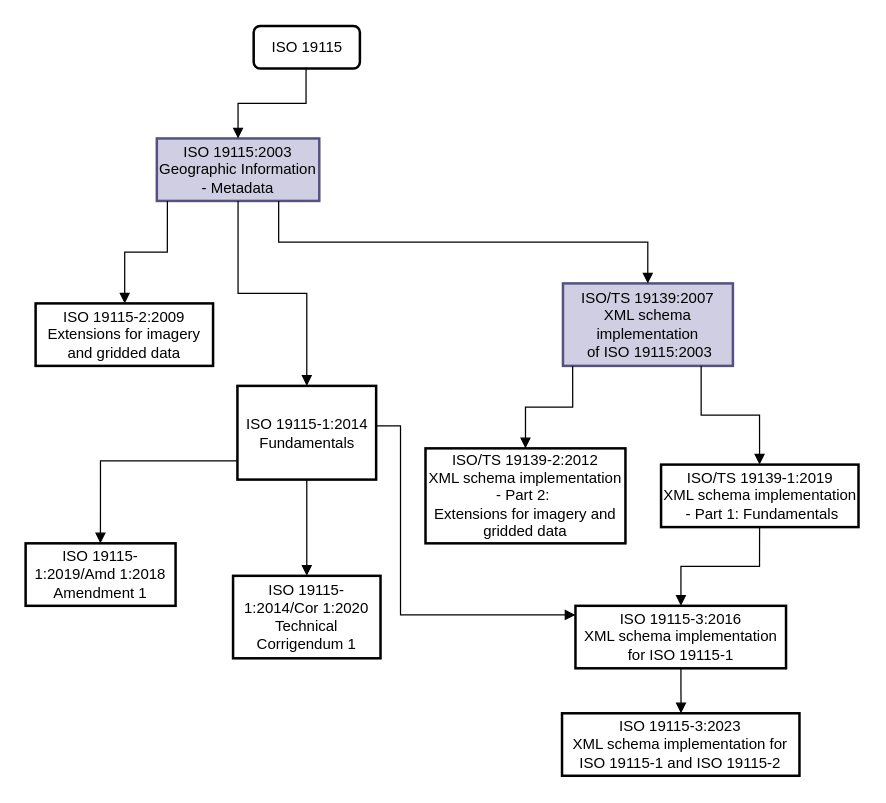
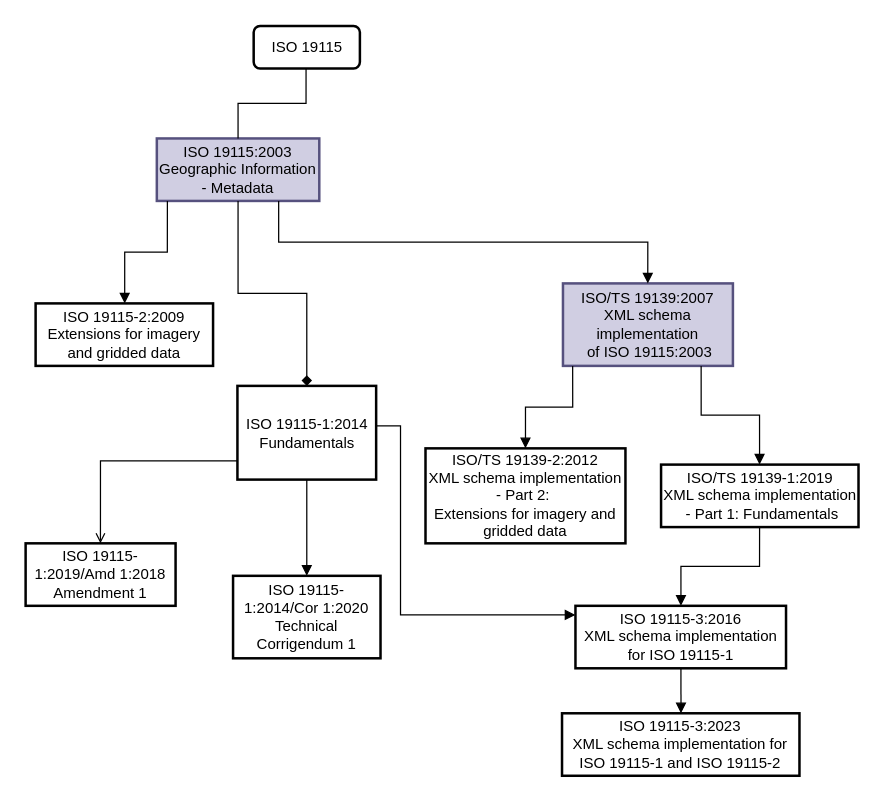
(238, 127) -> (238, 131)
(307, 374) -> (307, 374)
(100, 531) -> (100, 535)
